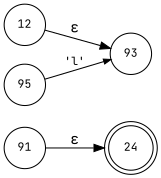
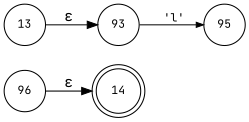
(25, 25) -> (25, 25)
(74, 70) -> (168, 25)
(25, 148) -> (25, 91)
(131, 148) -> (118, 91)
